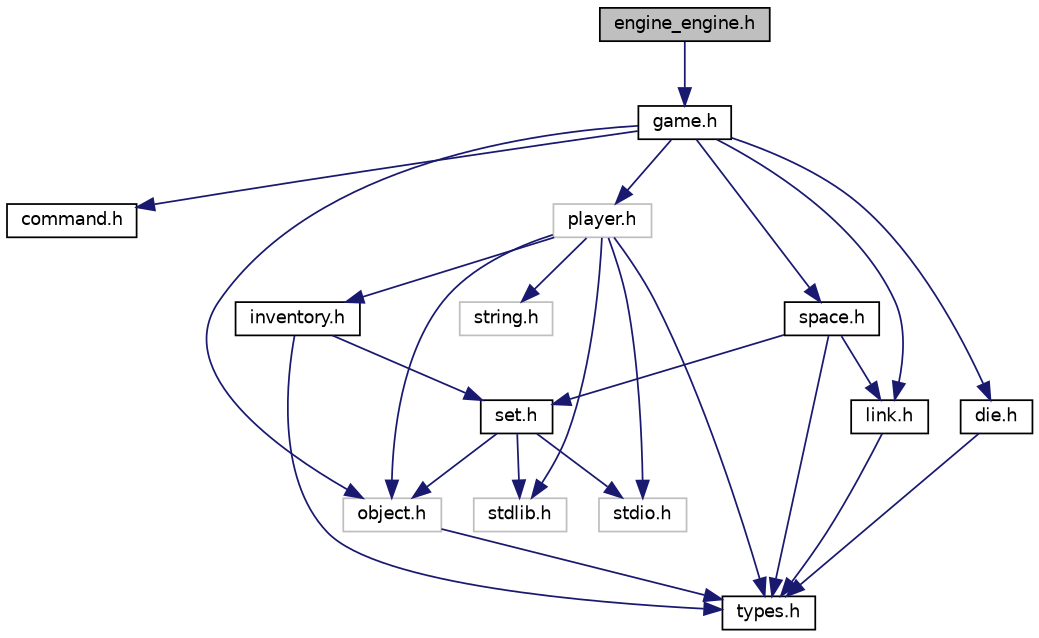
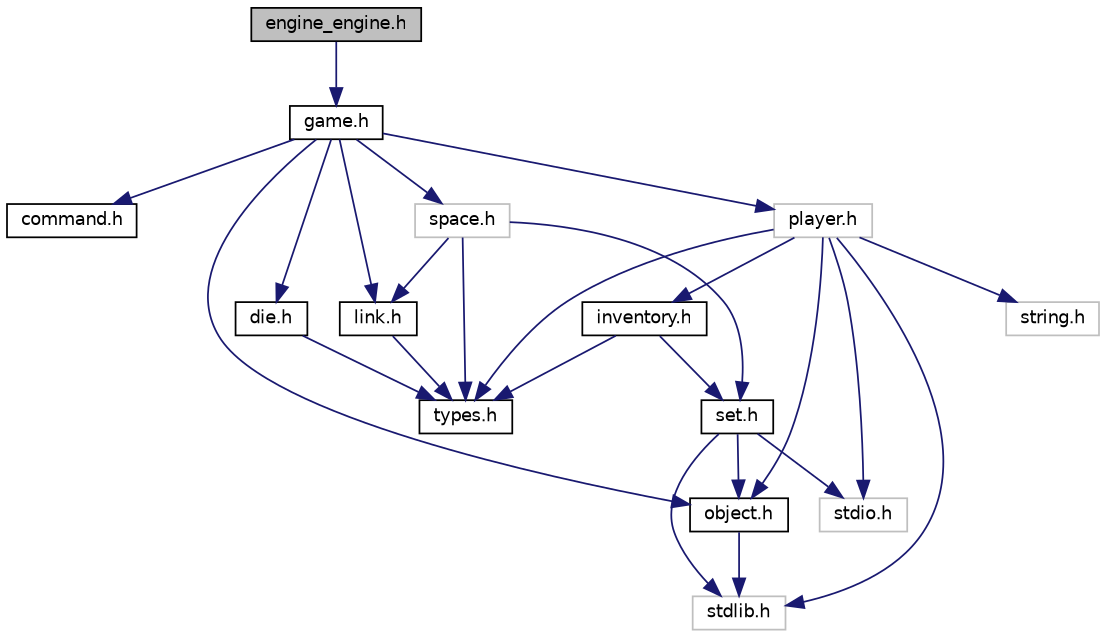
(832, 319) -> (462, 221)
(392, 515) -> (739, 515)
(573, 562) -> (739, 555)
